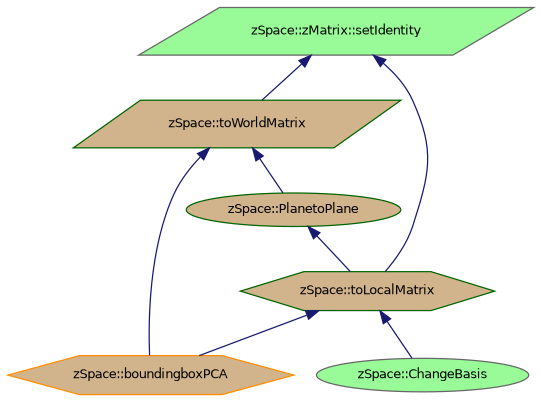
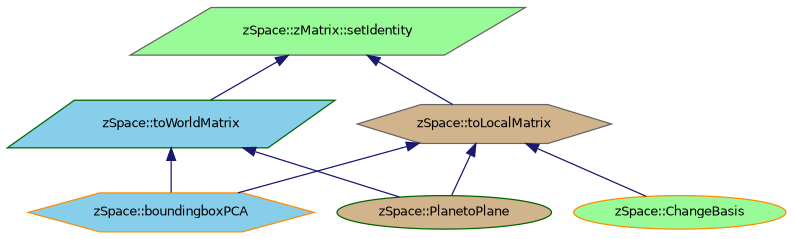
(237, 124) -> (171, 124)
(334, 254) -> (461, 175)
(367, 291) -> (484, 124)
(151, 375) -> (171, 212)
(423, 375) -> (680, 212)
